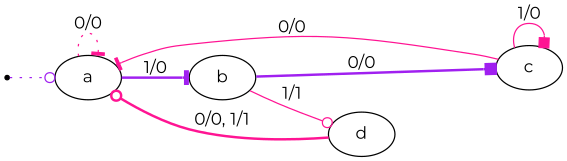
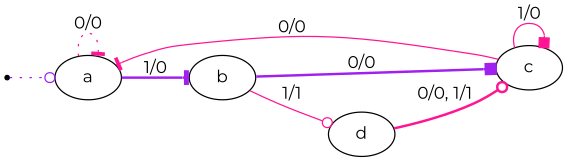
(221, 135) -> (448, 114)
